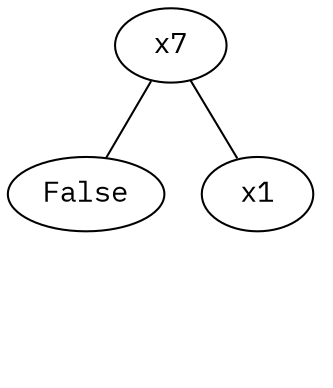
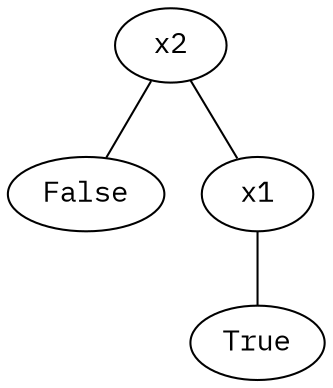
(171, 45) -> (171, 45)
none -> (258, 343)
